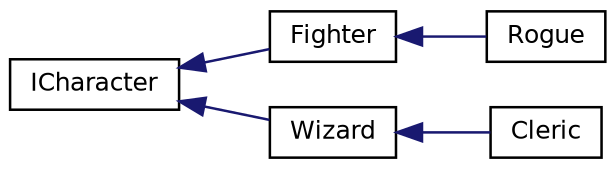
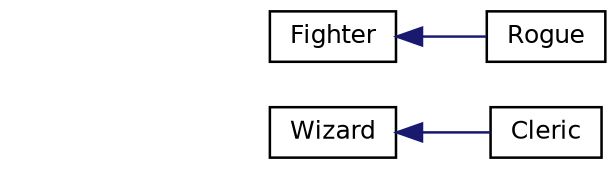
(95, 84) -> none
